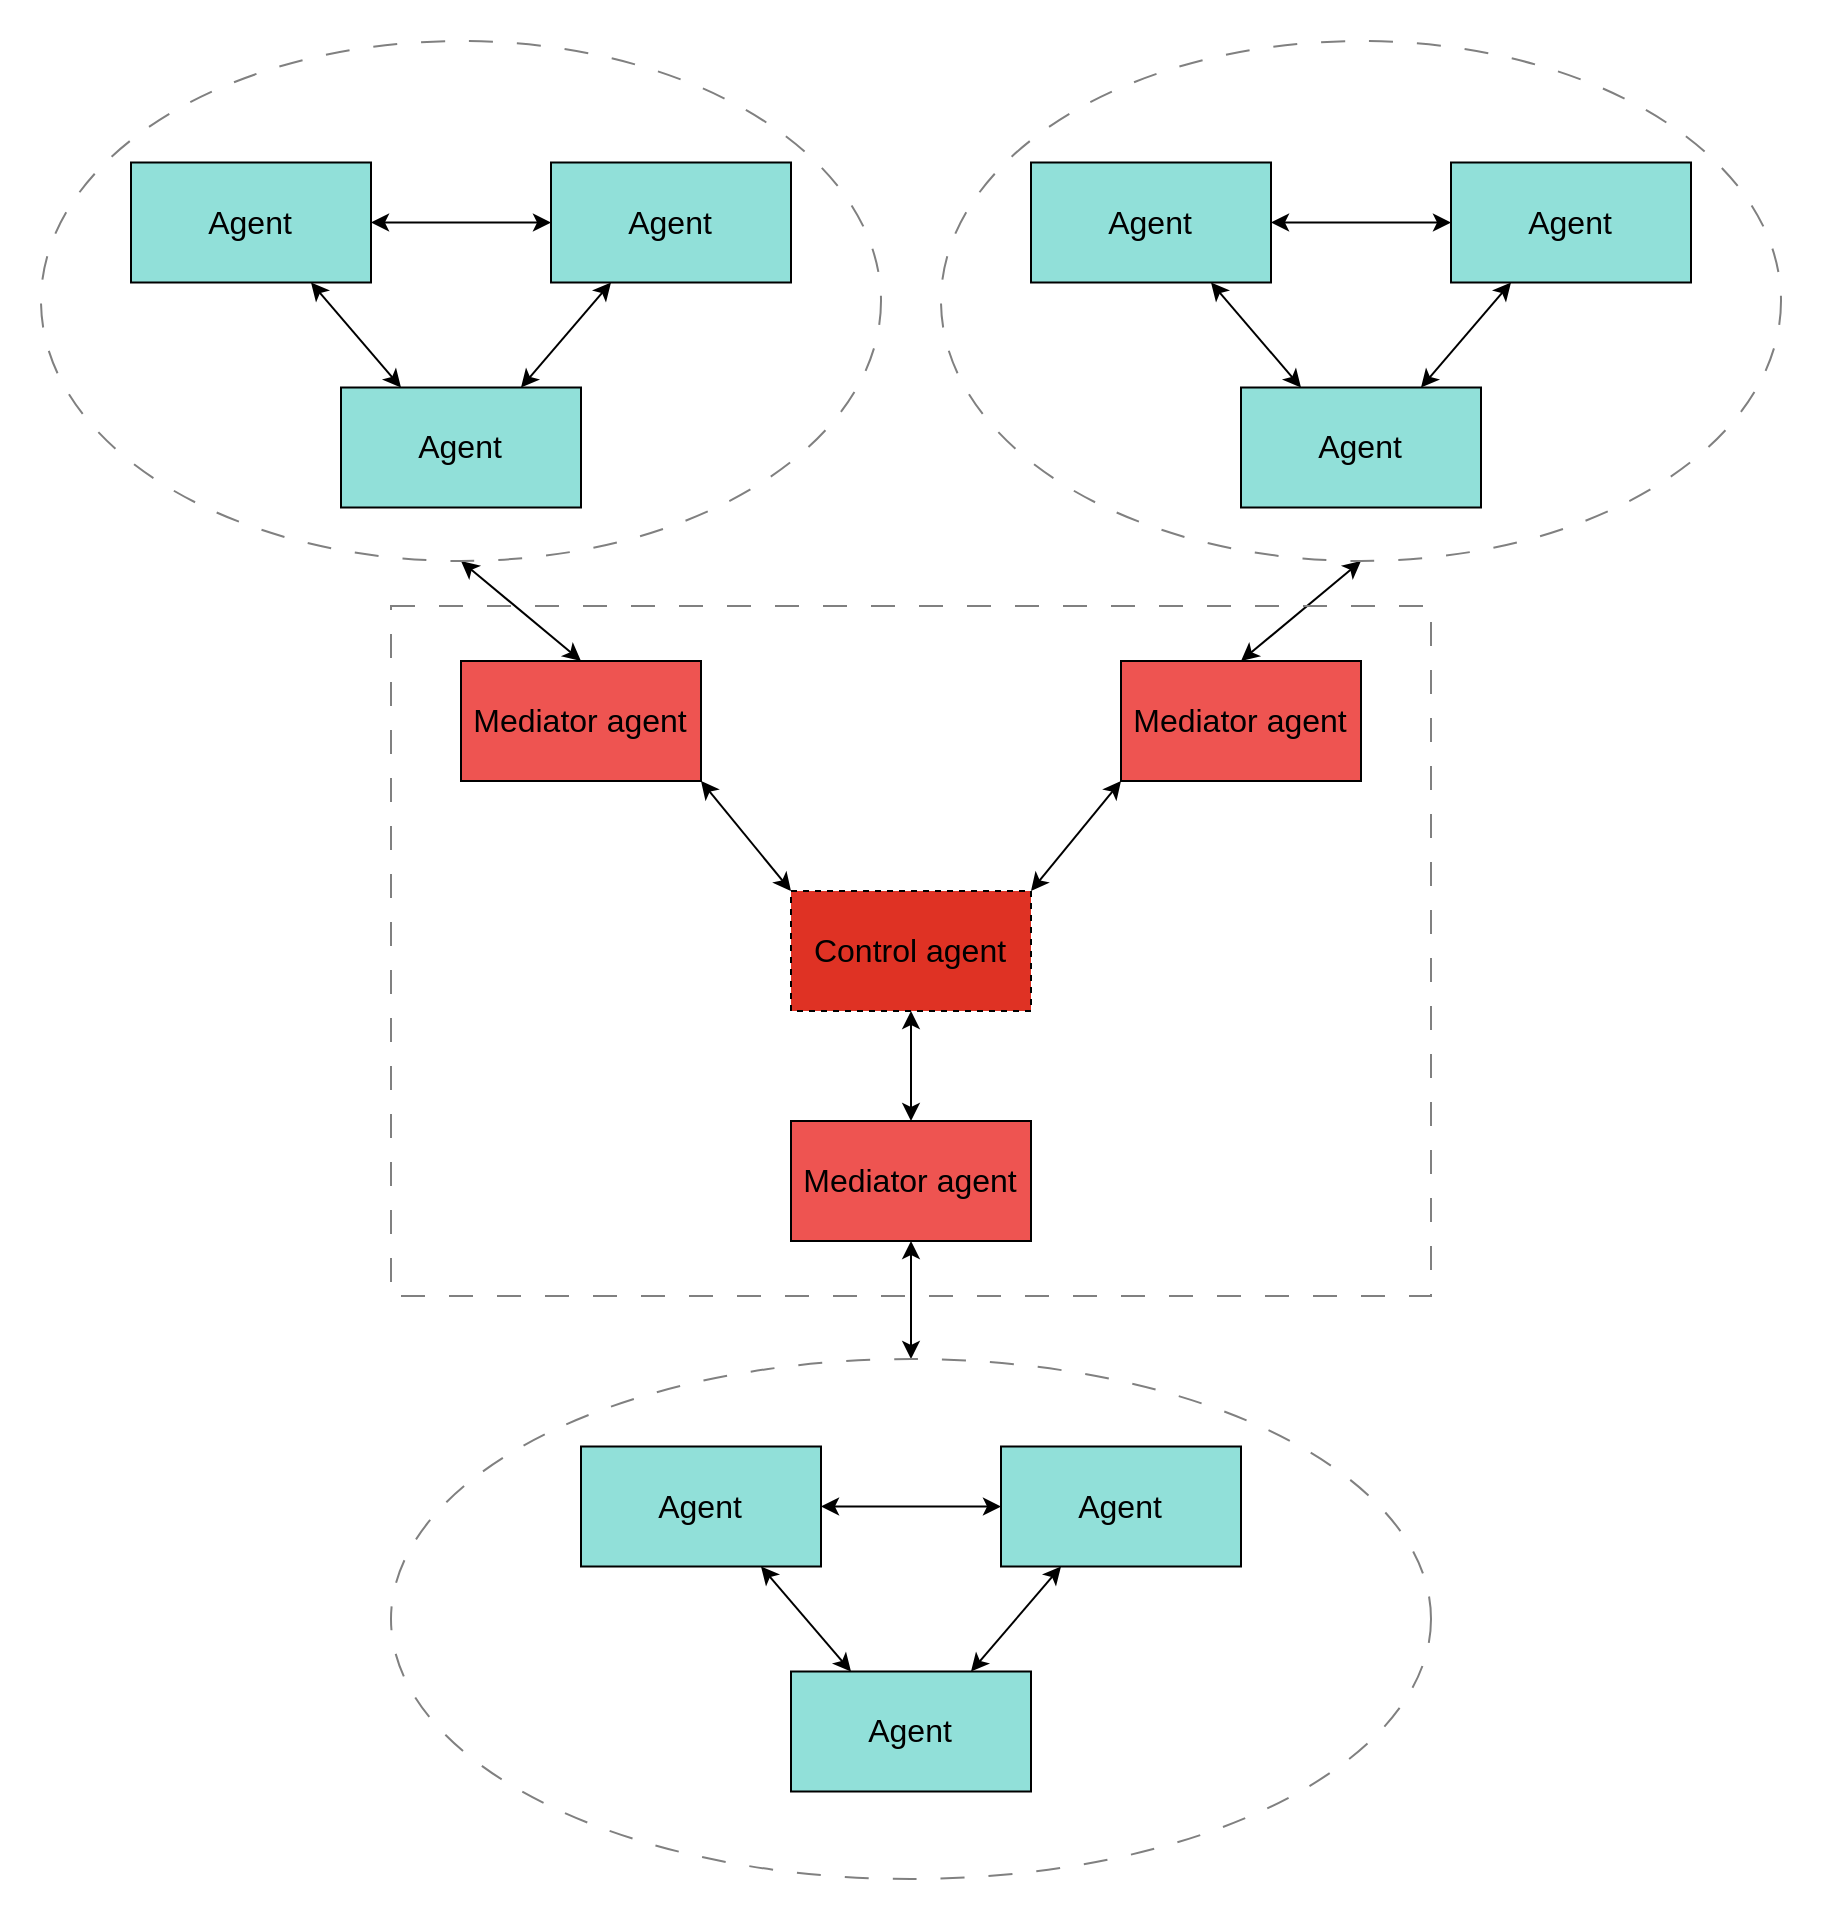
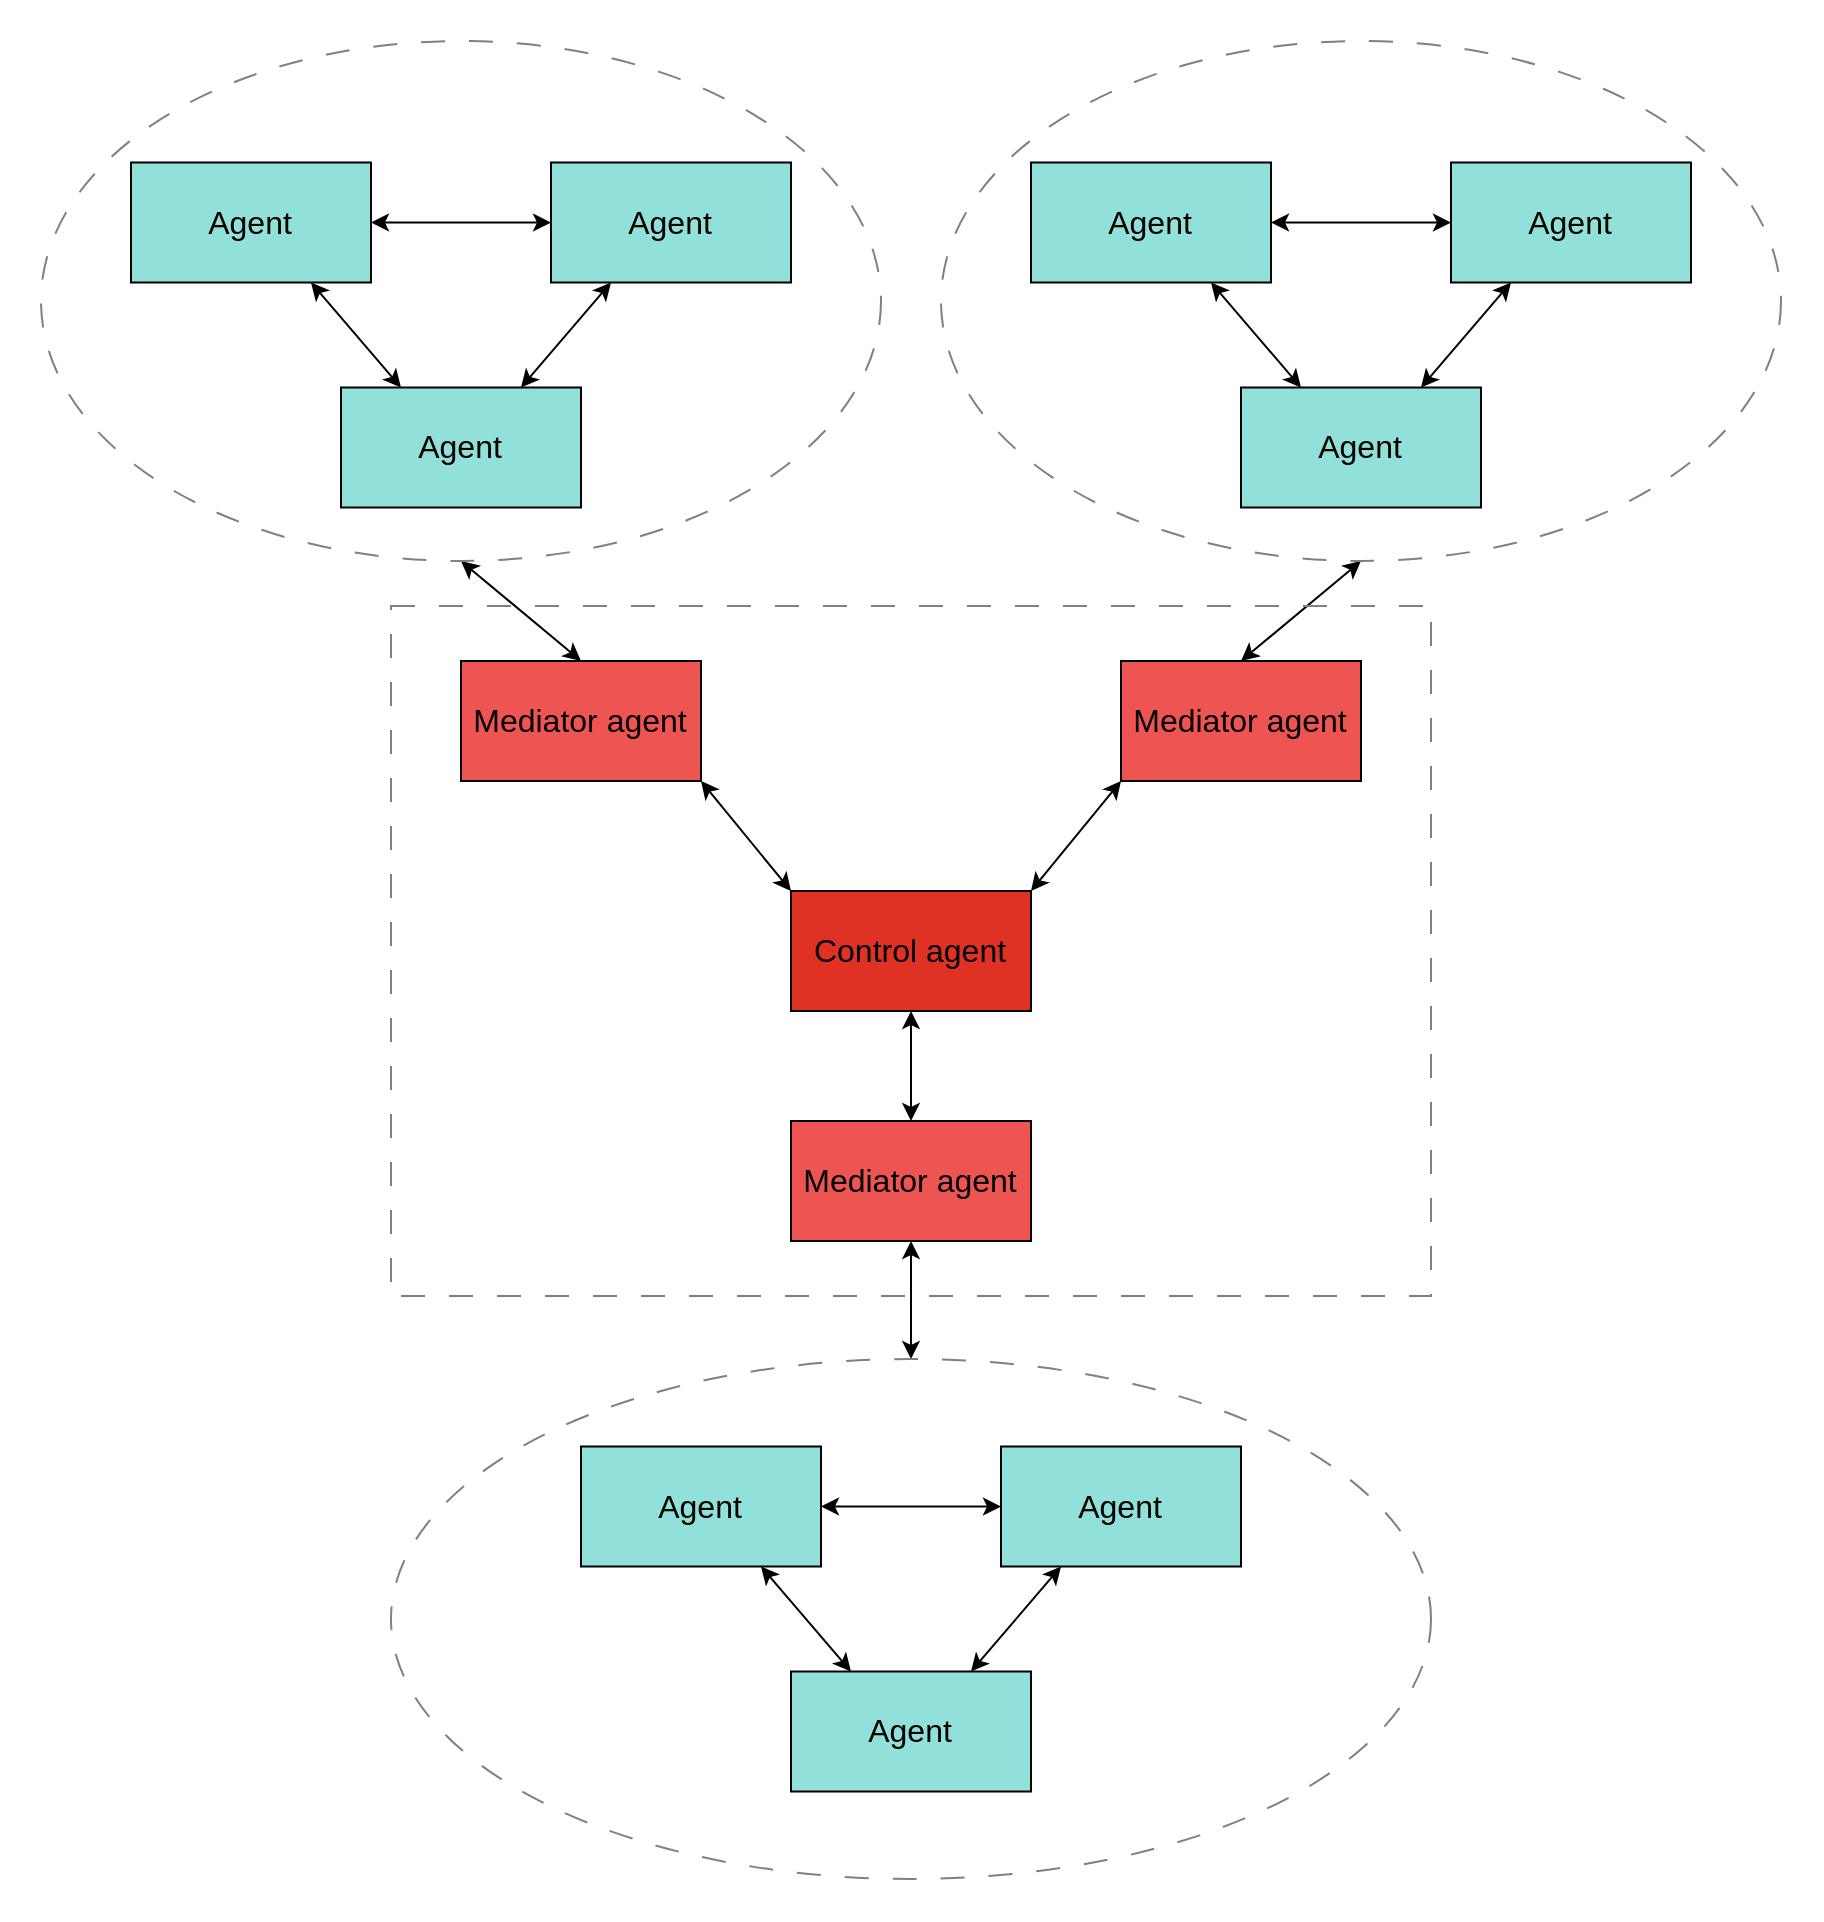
(911, 951) -> (911, 951)
